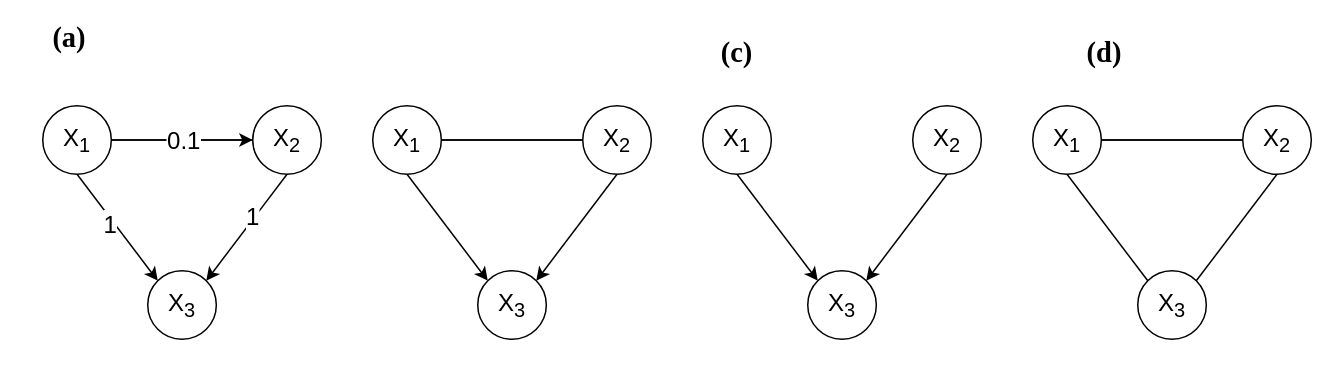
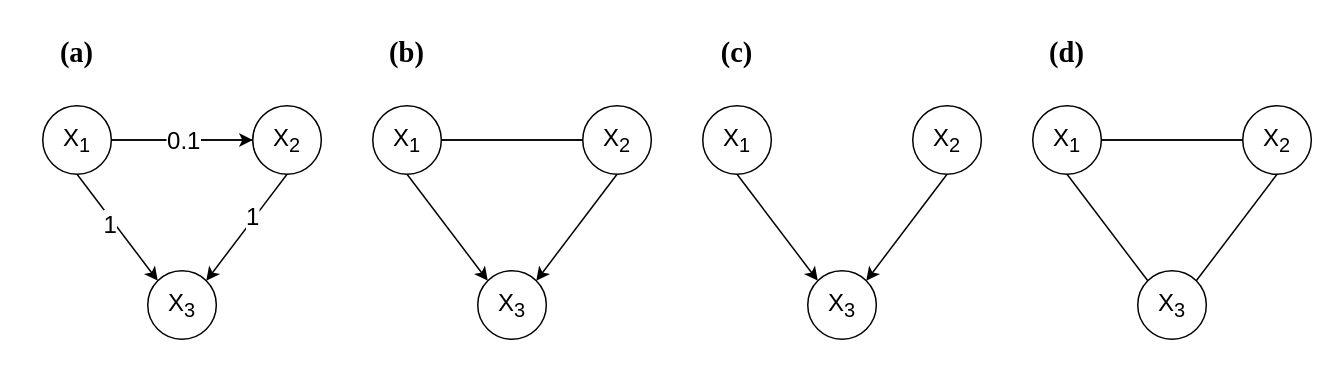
(70, 38) -> (77, 53)
none -> (407, 53)
(1105, 53) -> (1067, 53)
